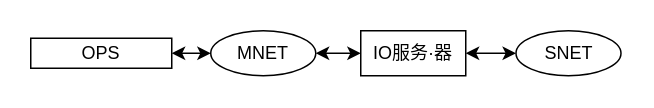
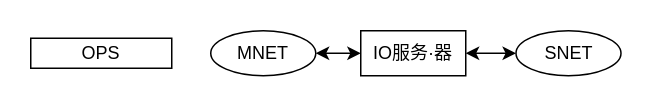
(191, 53) -> none
